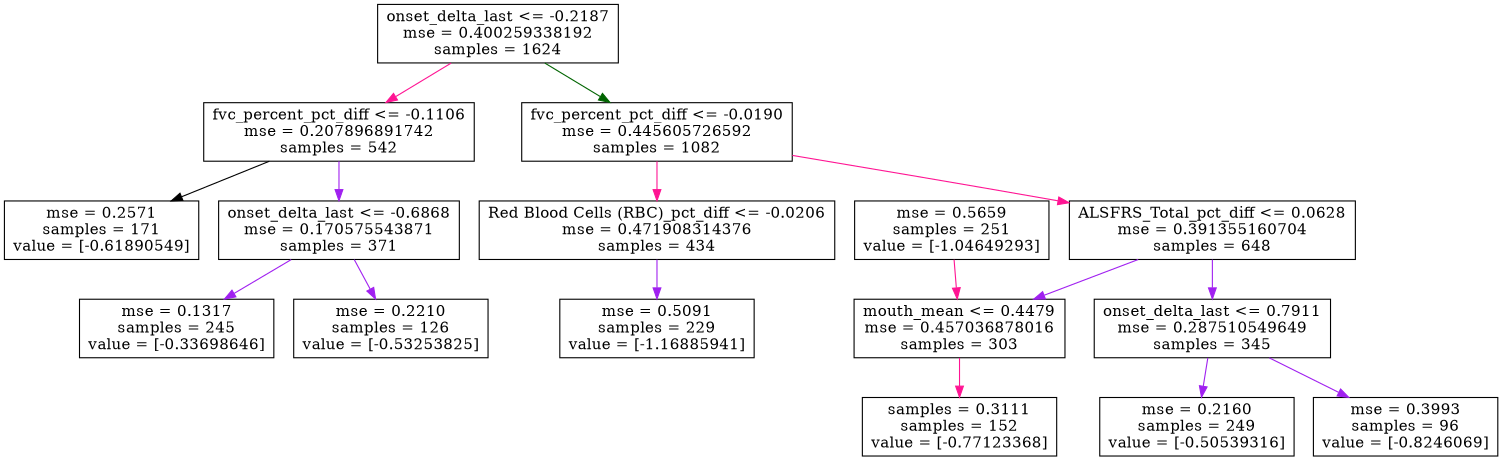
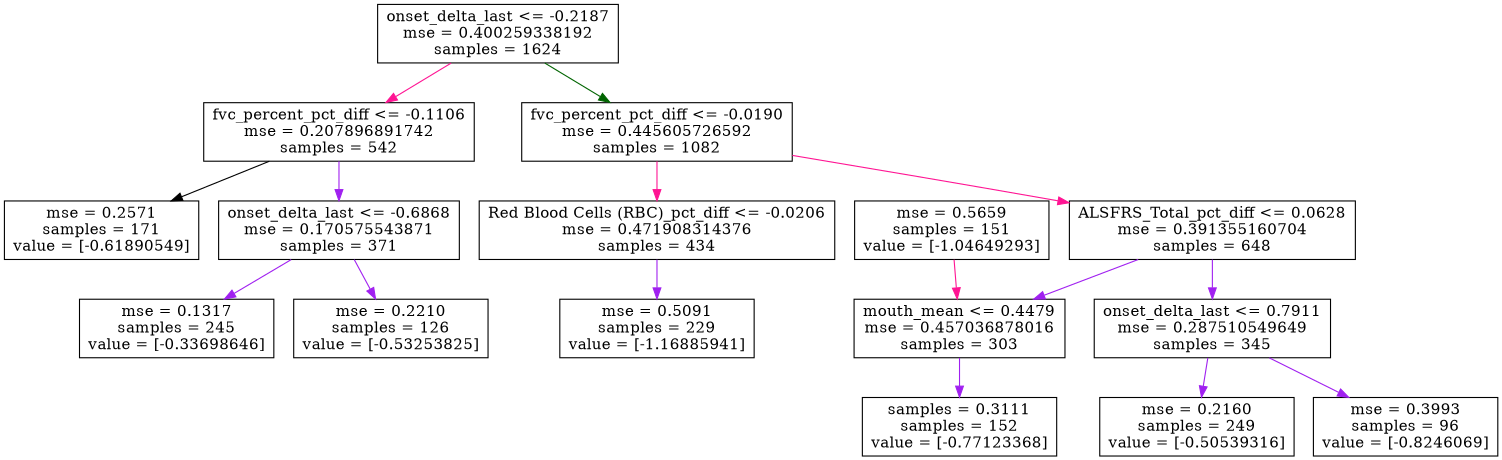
(952, 230) -> (952, 230)
(960, 372) -> (960, 372)
